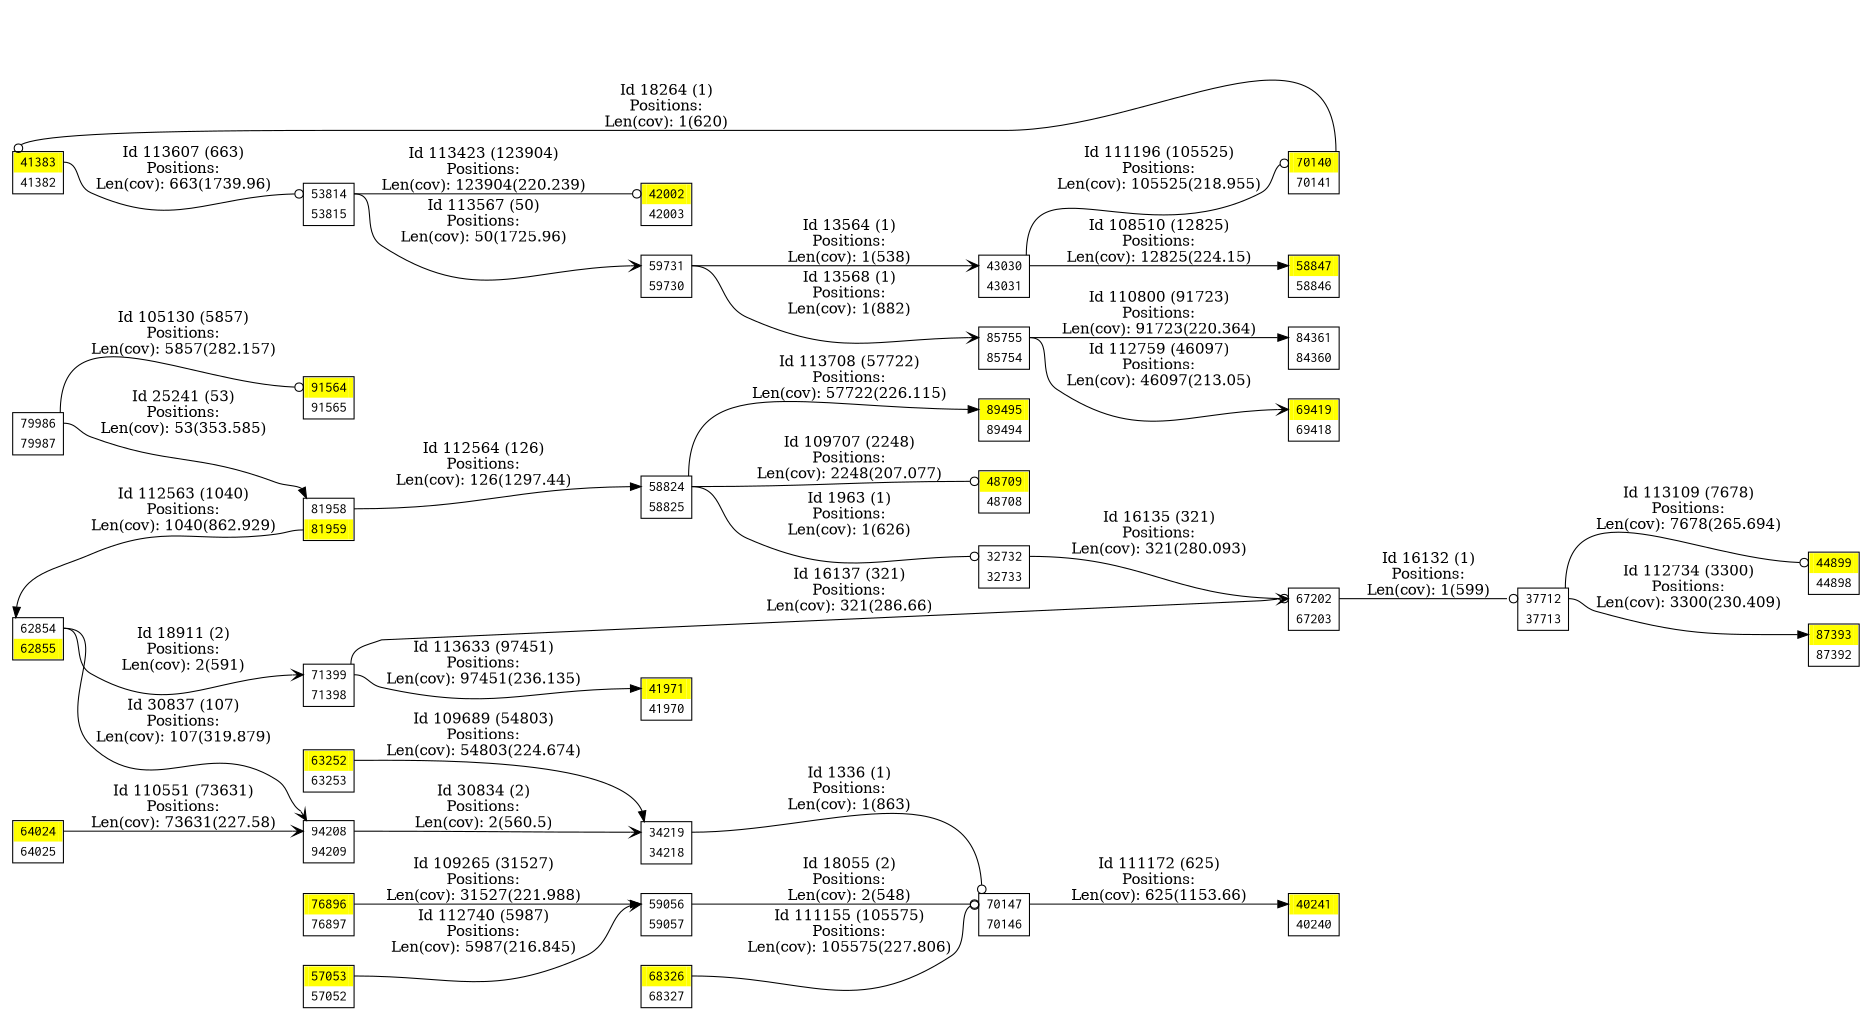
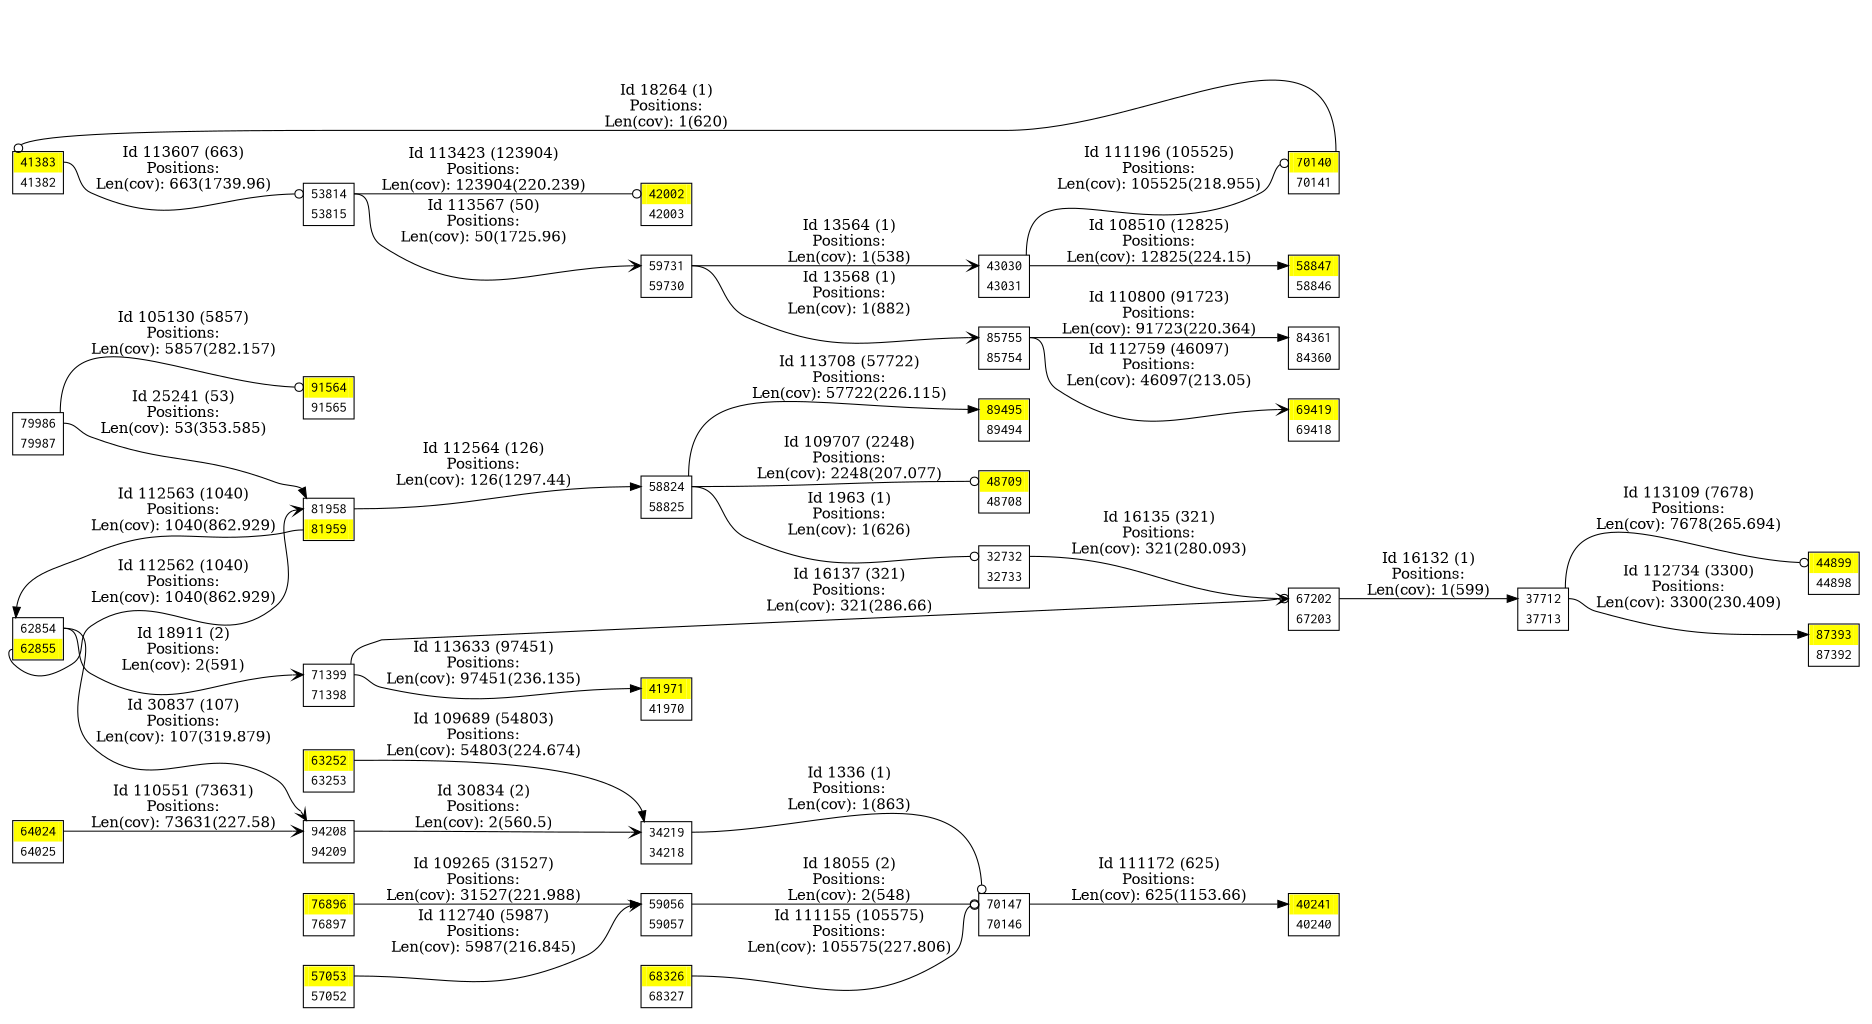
(1423, 599) -> (1423, 599)
none -> (172, 615)
